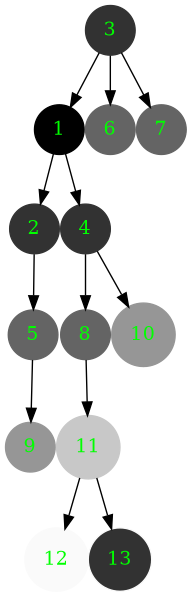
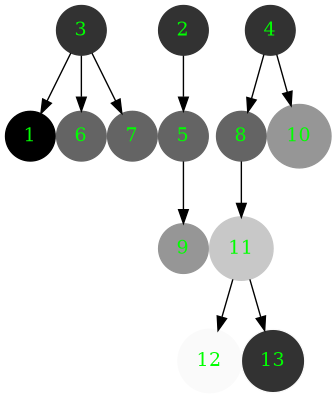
(49, 172) -> none
(71, 173) -> none
